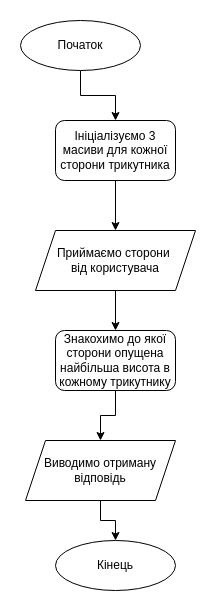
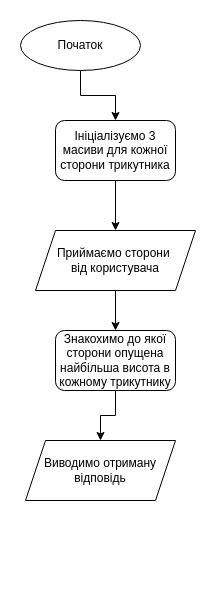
(105, 521) -> none
(116, 566) -> none
